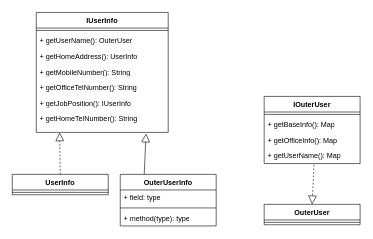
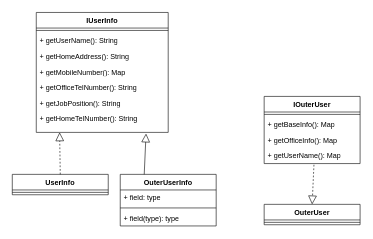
(90, 41) -> (83, 41)
(94, 57) -> (89, 57)
(89, 72) -> (84, 72)
(94, 104) -> (87, 104)
(161, 219) -> (158, 219)
